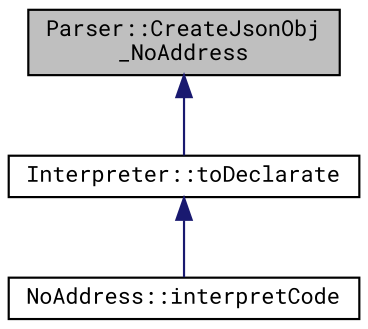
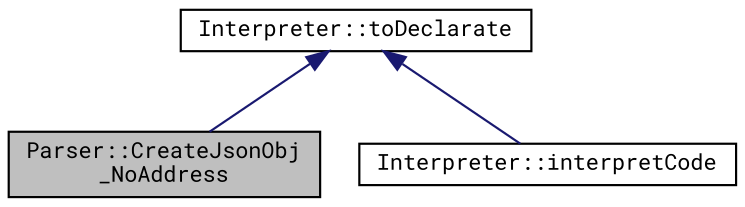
(184, 126) -> (260, 98)
(184, 298) -> (548, 164)
